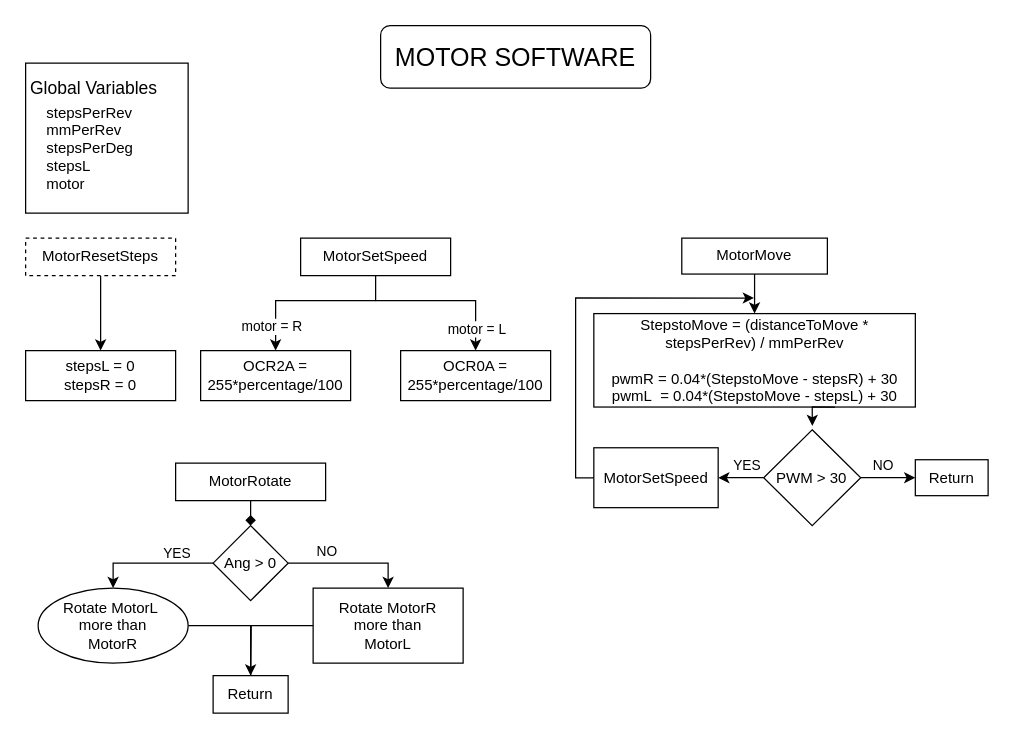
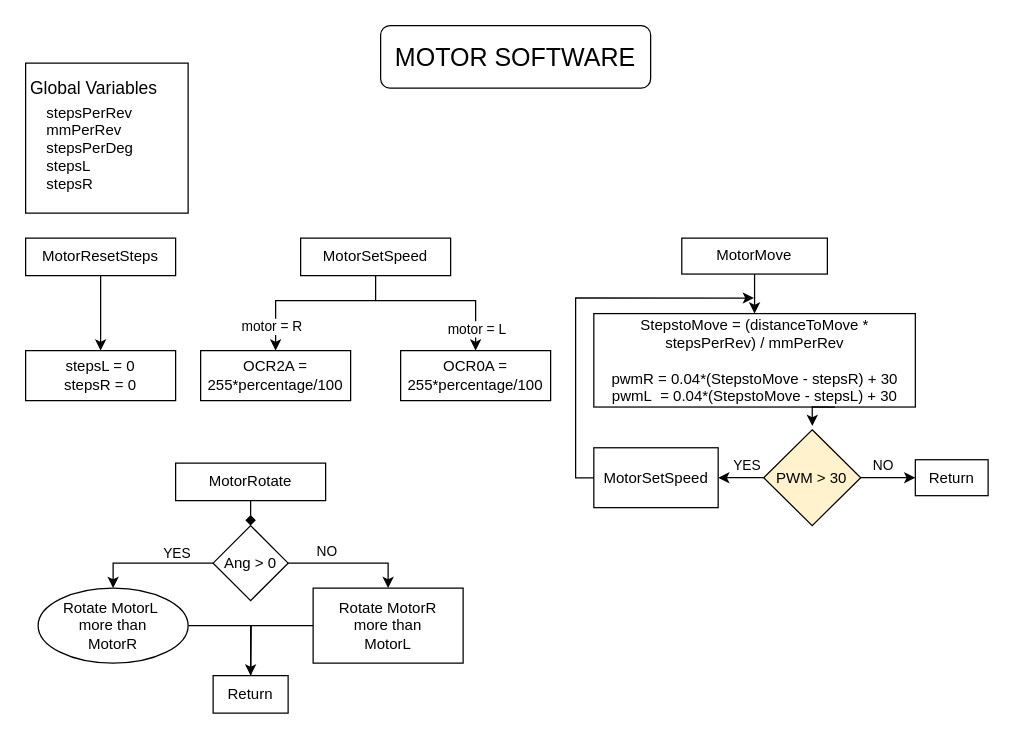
(93, 148) -> (93, 148)
(101, 257) -> (101, 257)
(812, 478) -> (812, 478)
